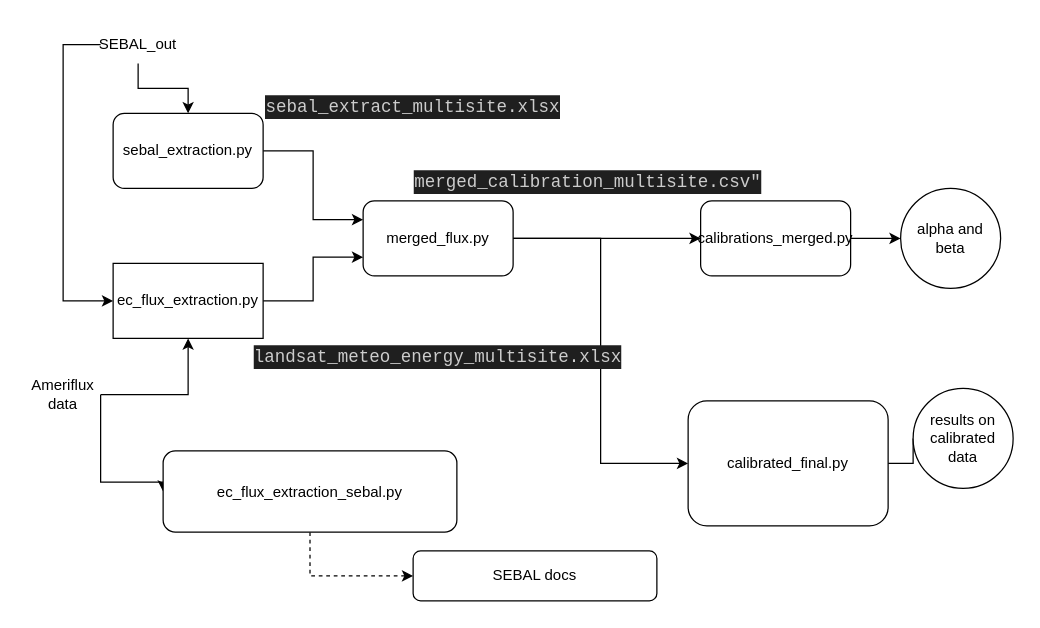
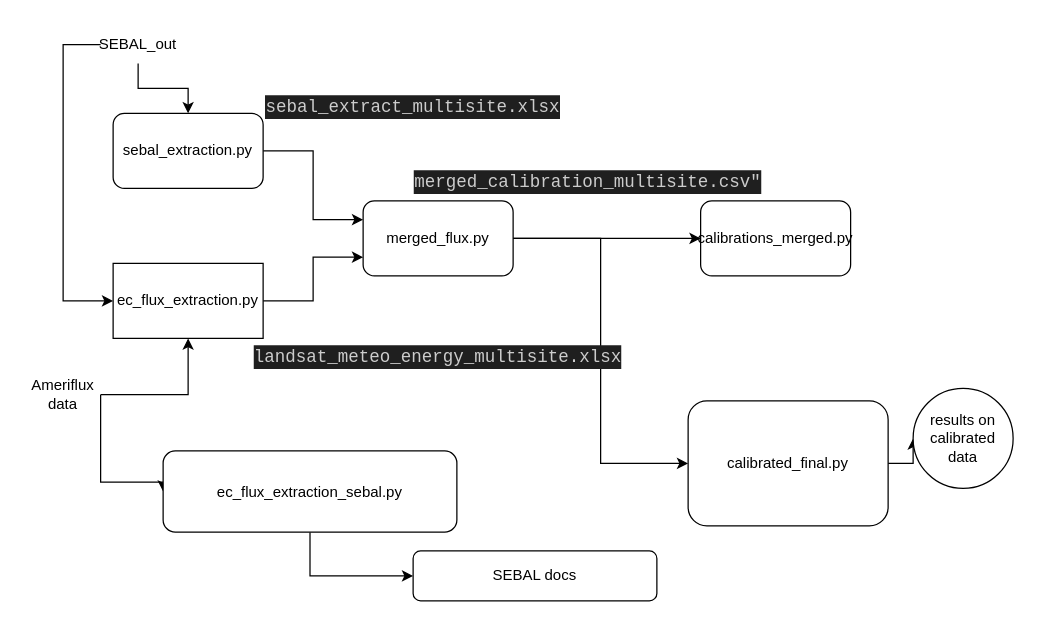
(872, 238) -> none
(951, 238) -> none
(913, 445) -> (913, 448)
(335, 576) -> (335, 576)
